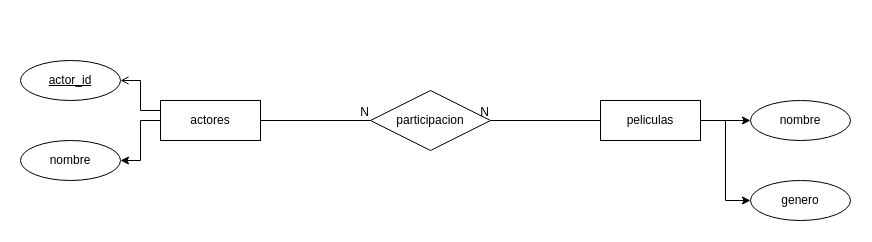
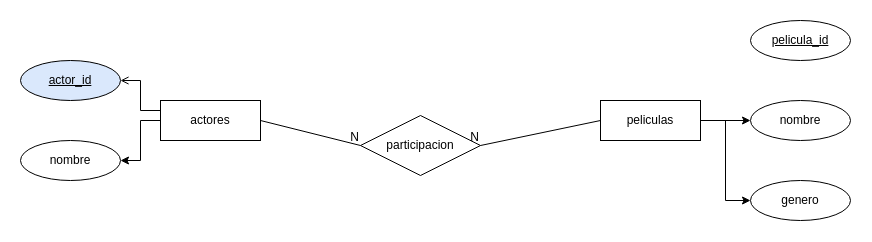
none -> (801, 41)
(71, 81) -> (71, 81)
(431, 121) -> (421, 146)
